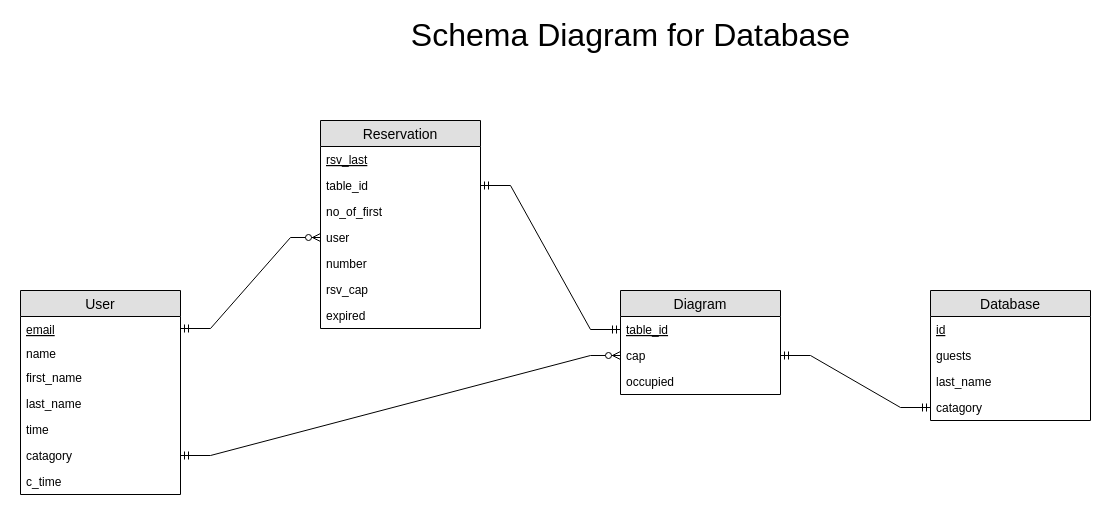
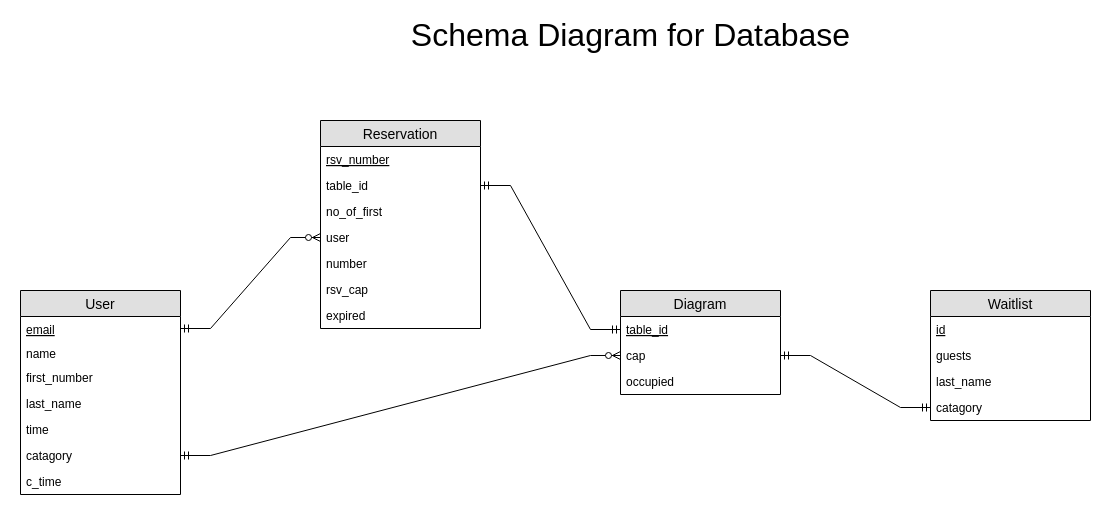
(351, 160) -> (360, 160)
(1010, 304) -> (1010, 304)
(58, 378) -> (65, 378)
